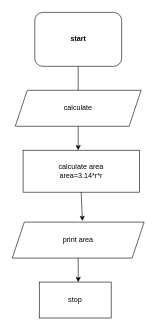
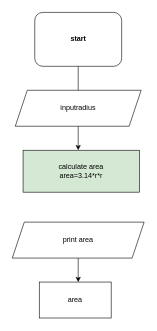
(78, 108) -> (78, 108)
(81, 171) -> (81, 171)
(82, 199) -> none
(75, 300) -> (75, 300)
